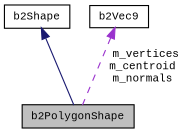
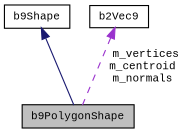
(37, 17) -> (37, 17)
(78, 116) -> (78, 116)
